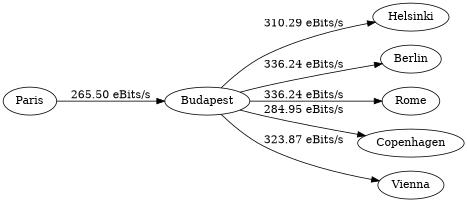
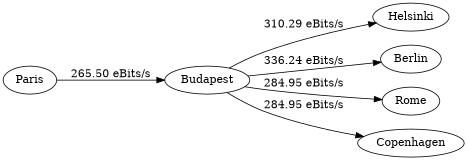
(304, 95) -> (304, 84)
(411, 185) -> none
